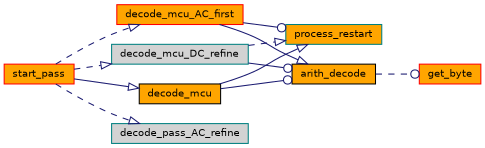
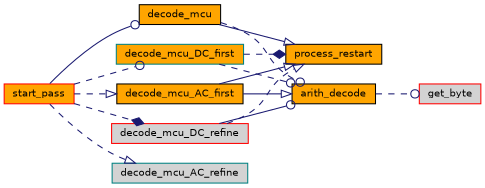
(180, 15) -> (180, 94)
(260, 25) -> (244, 77)
(334, 34) -> (334, 54)
none -> (180, 54)
(180, 54) -> (180, 134)
(87, 67) -> (103, 112)
(450, 74) -> (450, 94)
(101, 83) -> (87, 50)
(252, 85) -> (262, 47)
(180, 134) -> (180, 173)
